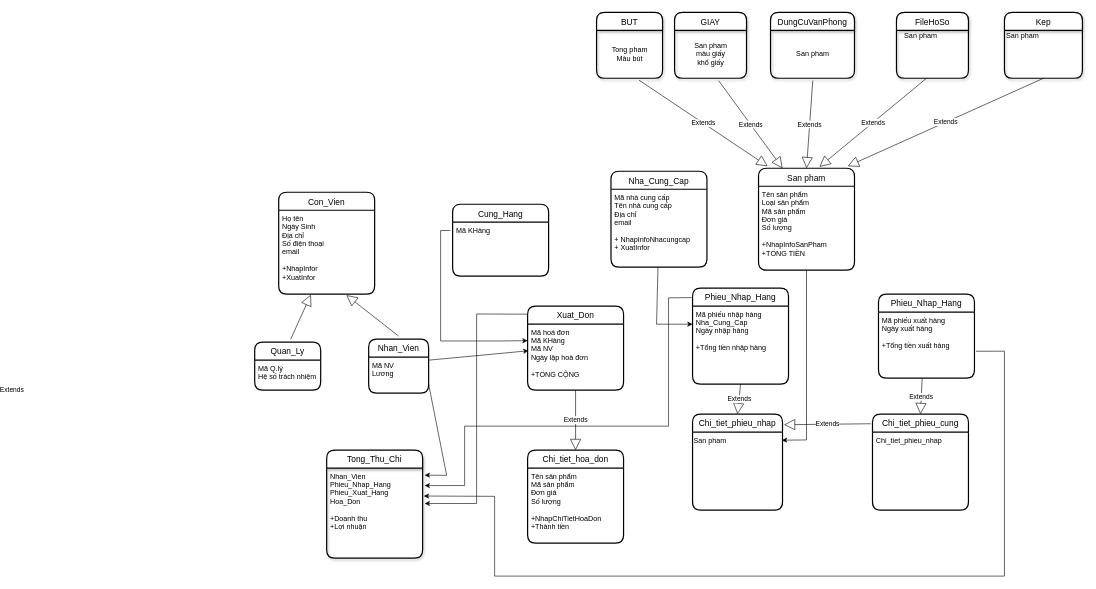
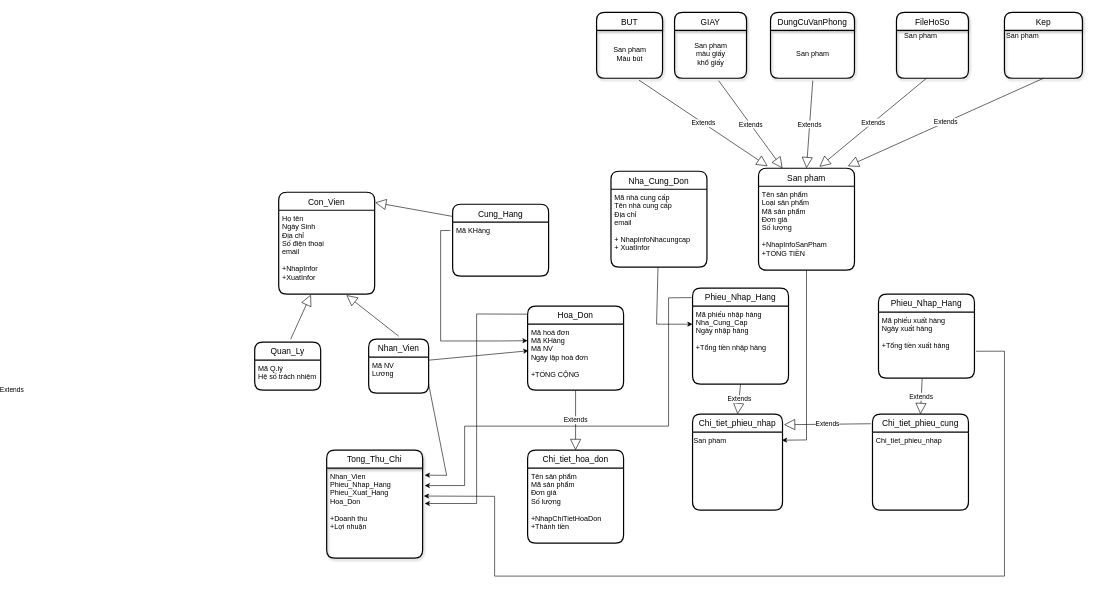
(630, 54) -> (630, 54)
(659, 181) -> (659, 181)
none -> (419, 211)
(575, 316) -> (575, 316)
